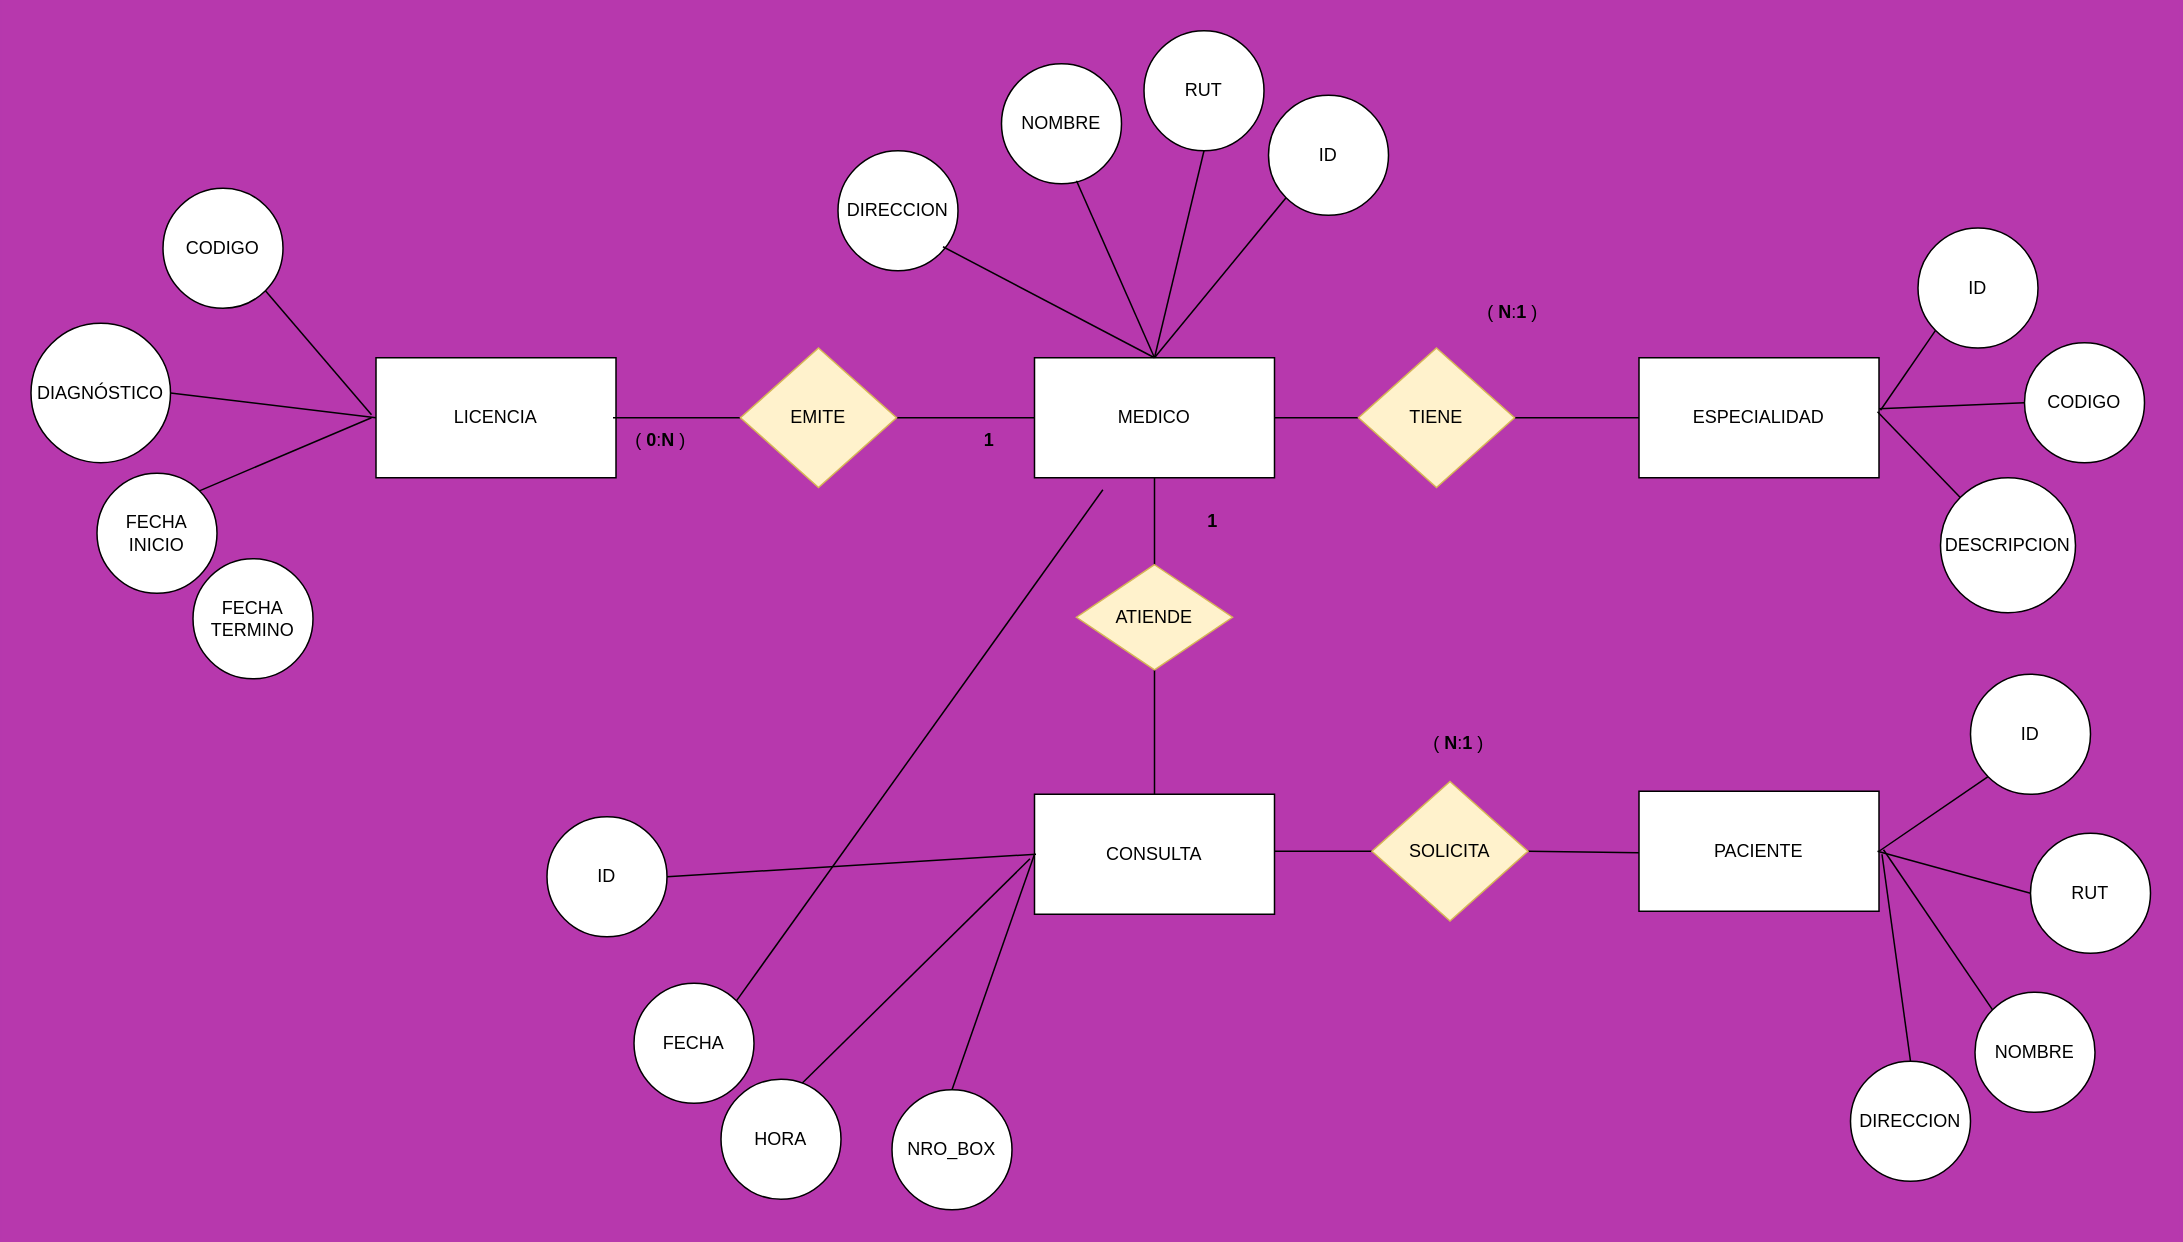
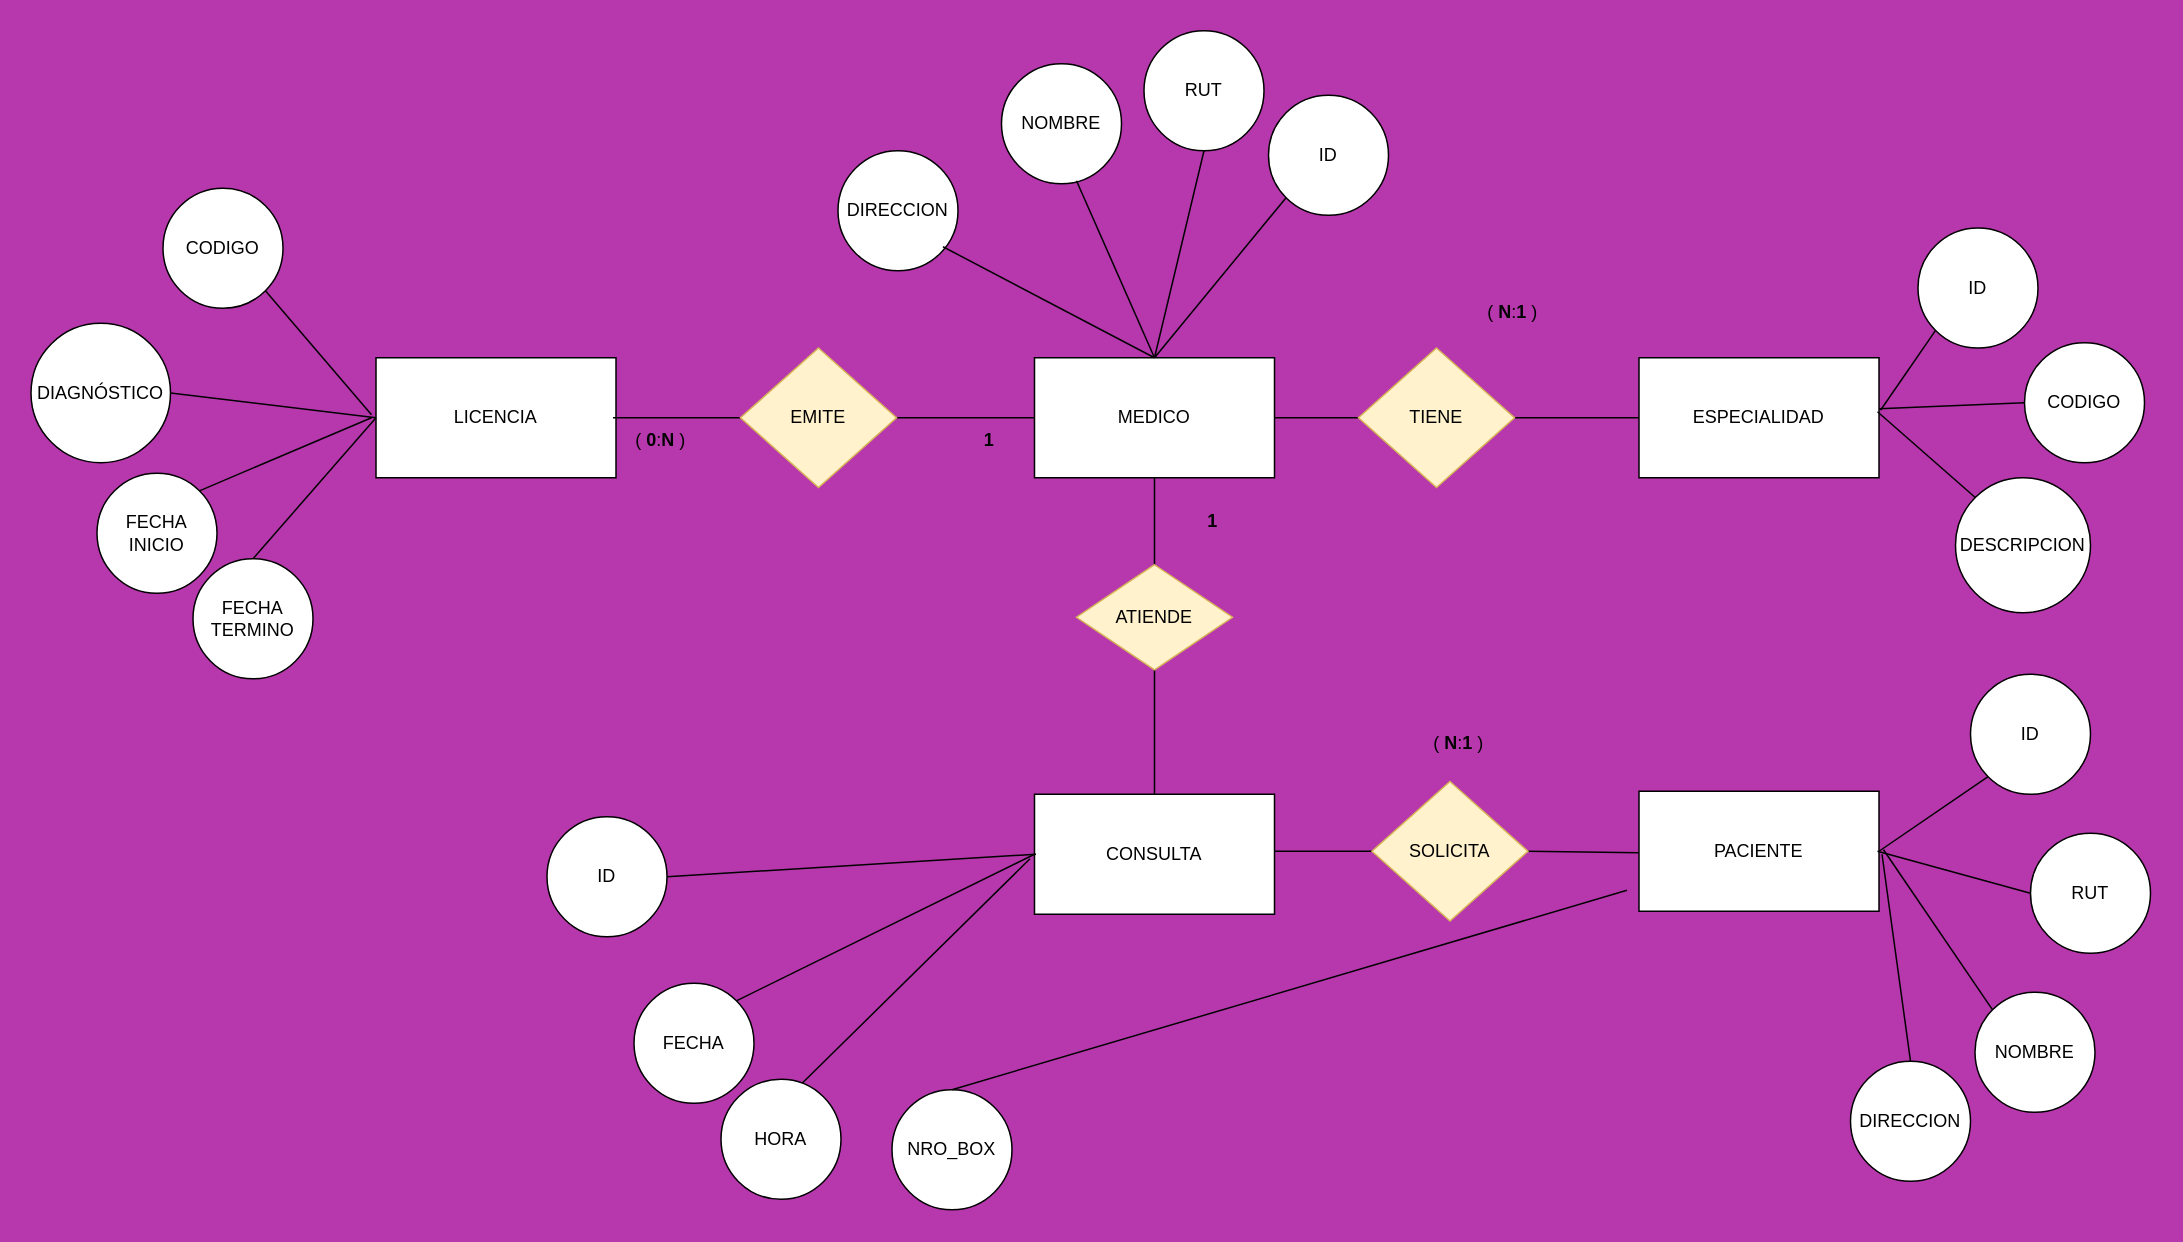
none -> (315, 487)
(2008, 545) -> (2023, 545)
(920, 745) -> (883, 929)
(993, 972) -> (1289, 990)
